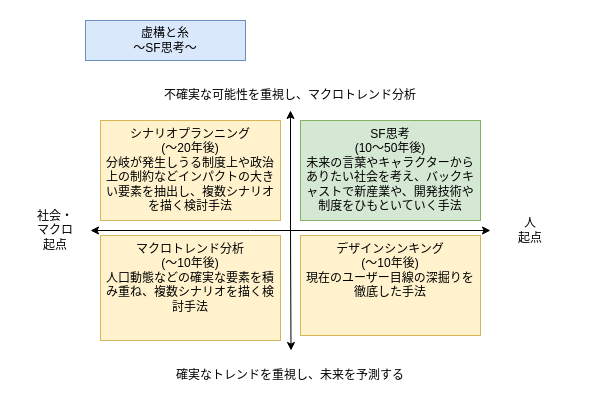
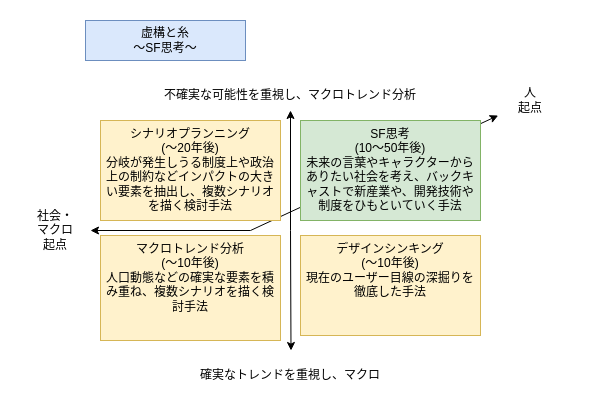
(531, 231) -> (531, 101)
(291, 376) -> (291, 376)
